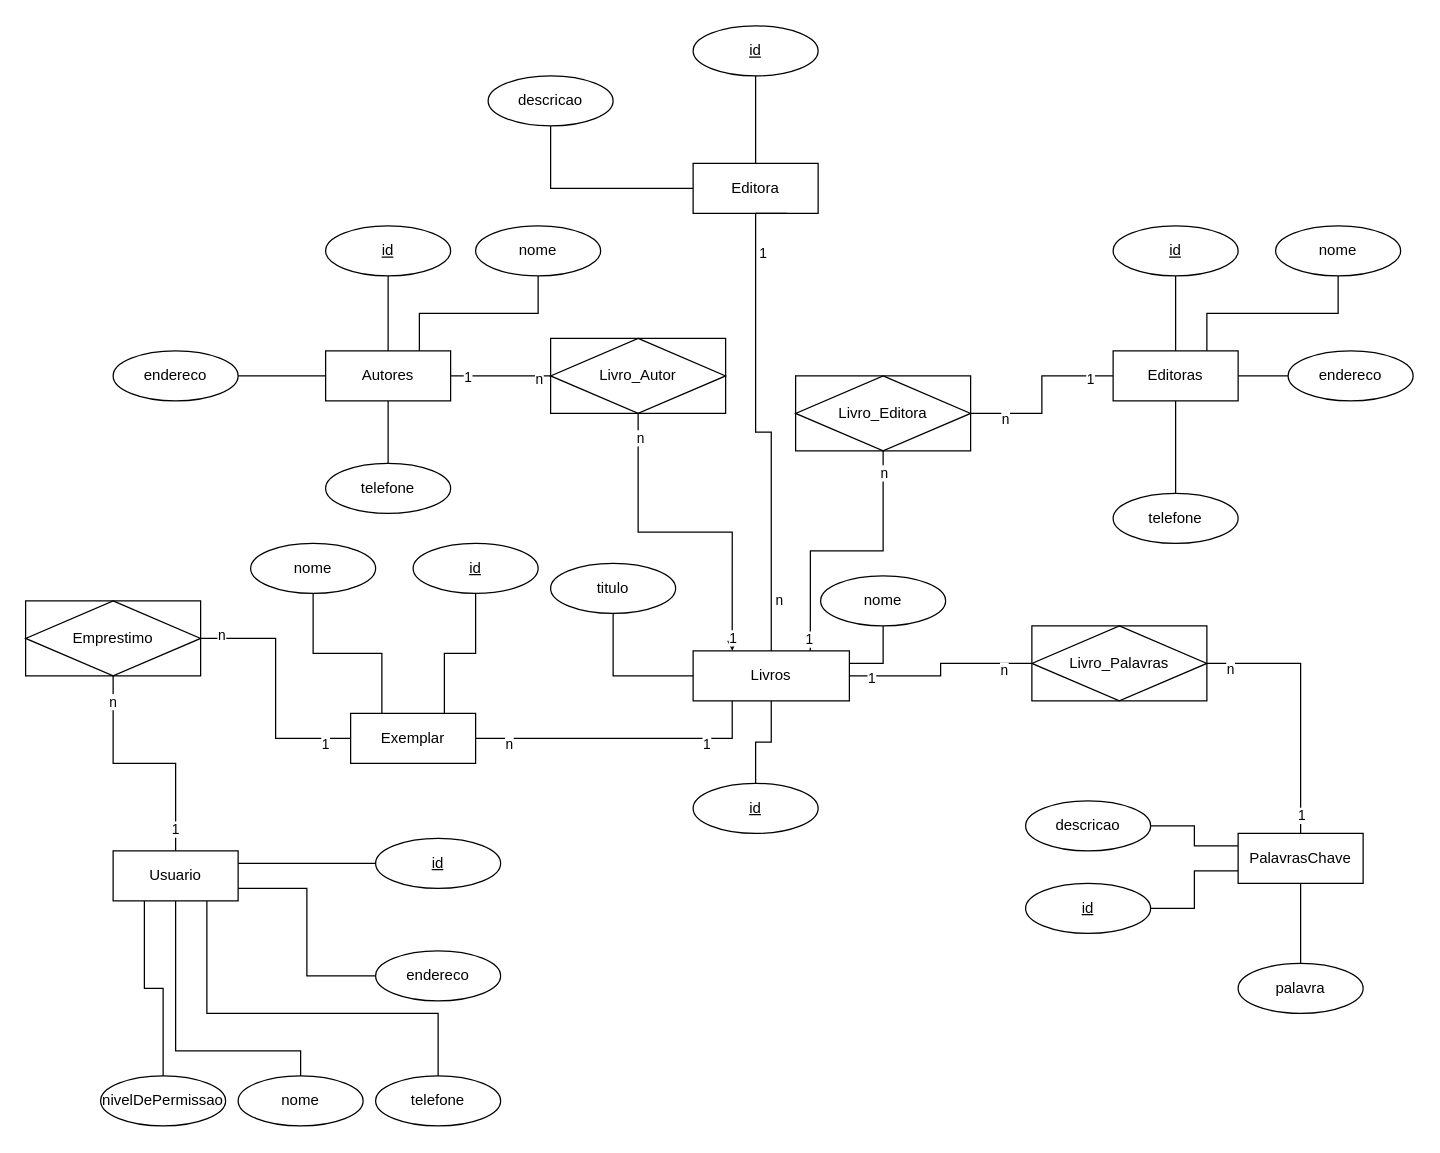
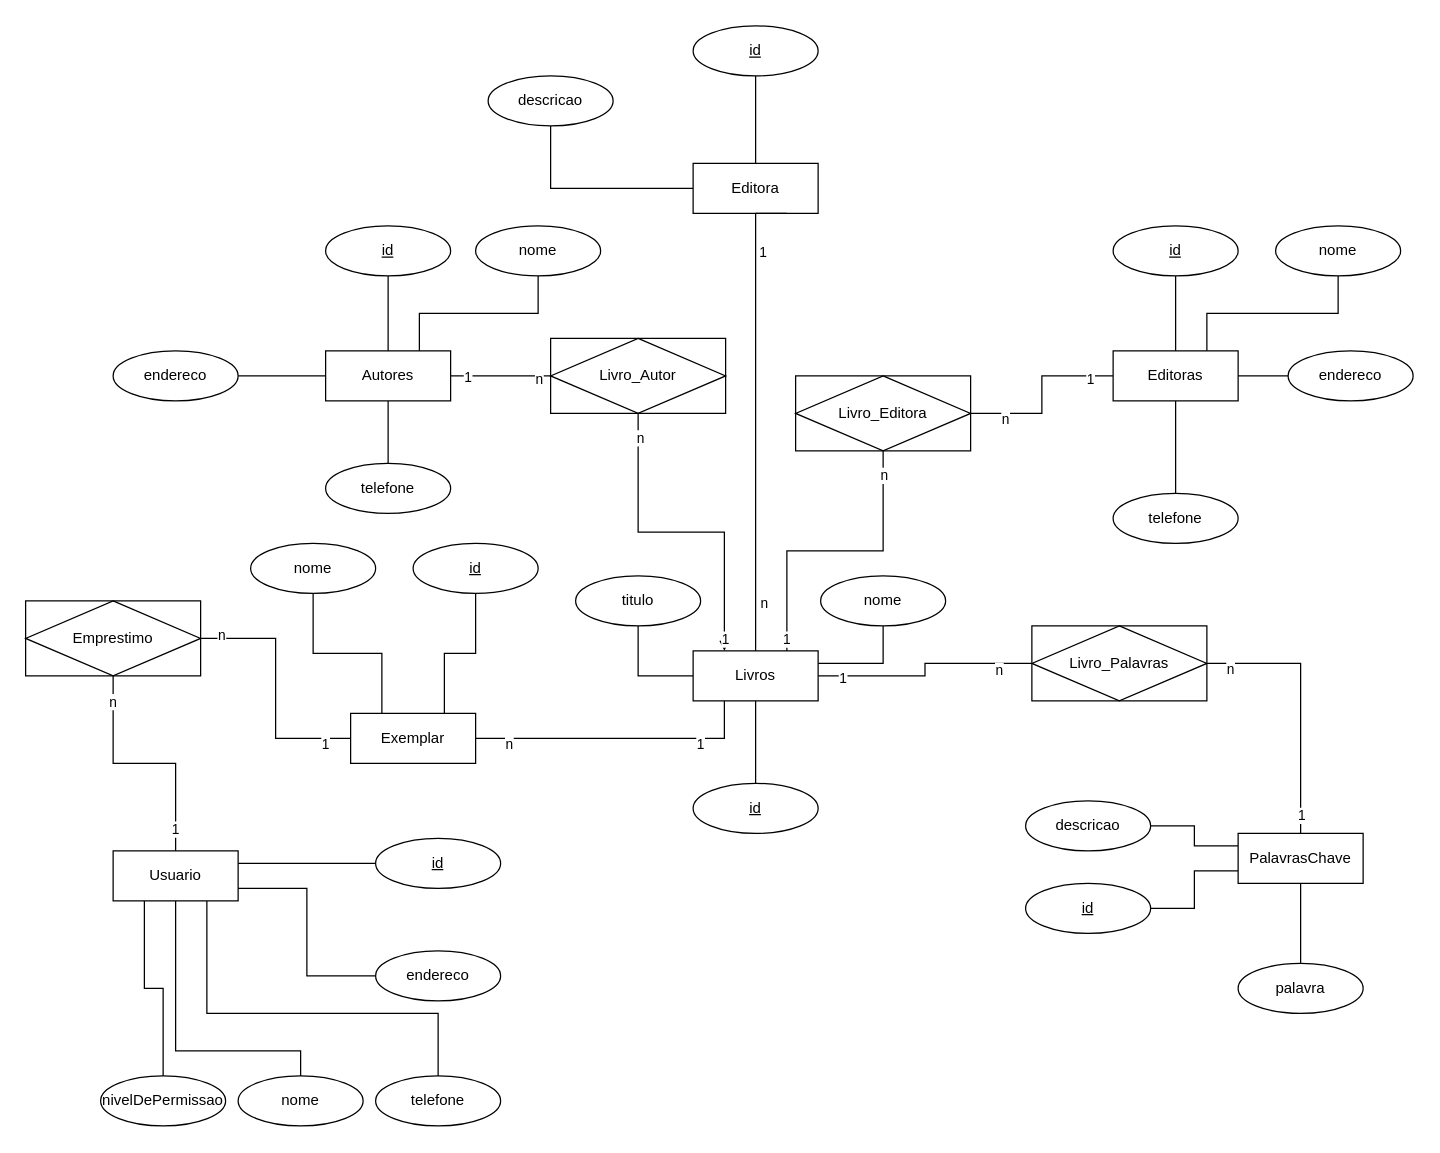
(613, 588) -> (638, 601)
(771, 676) -> (756, 676)
